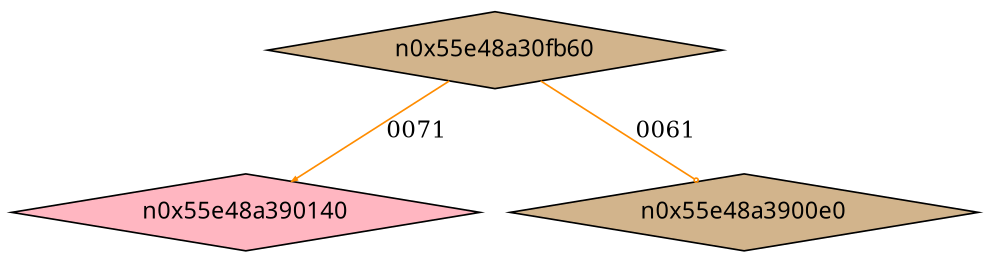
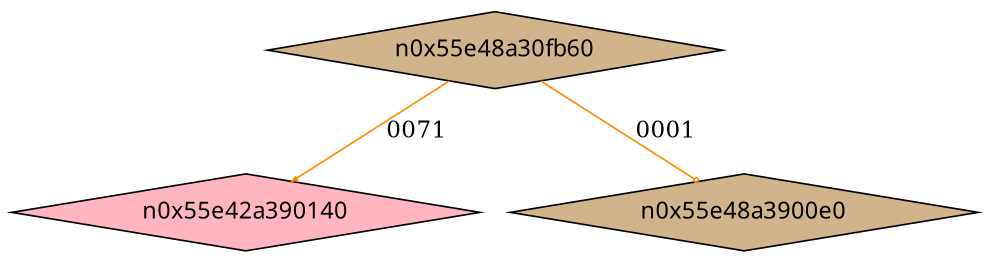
(666, 131) -> (666, 131)
(246, 212) -> (246, 212)
